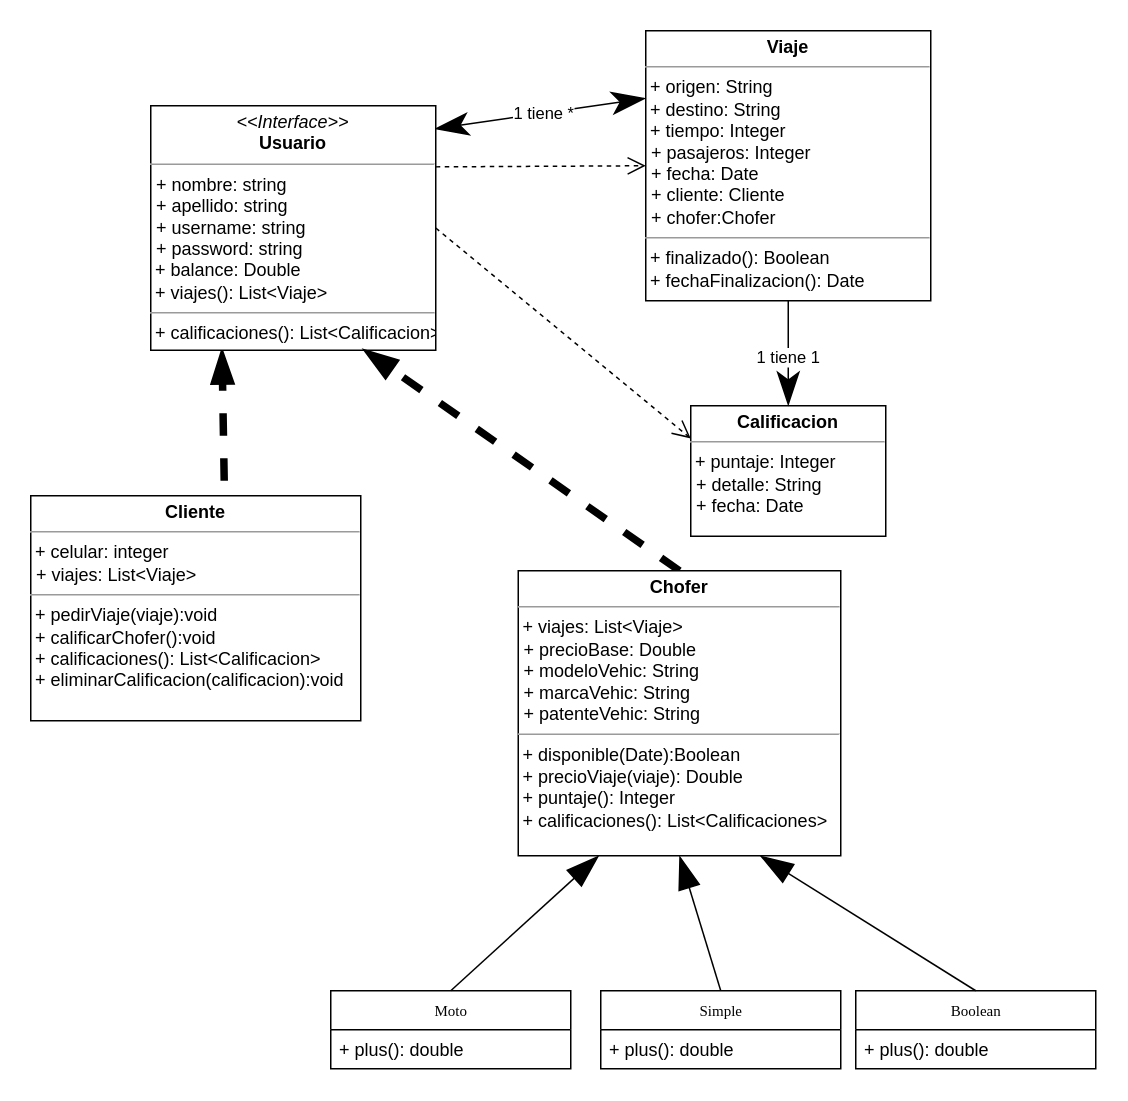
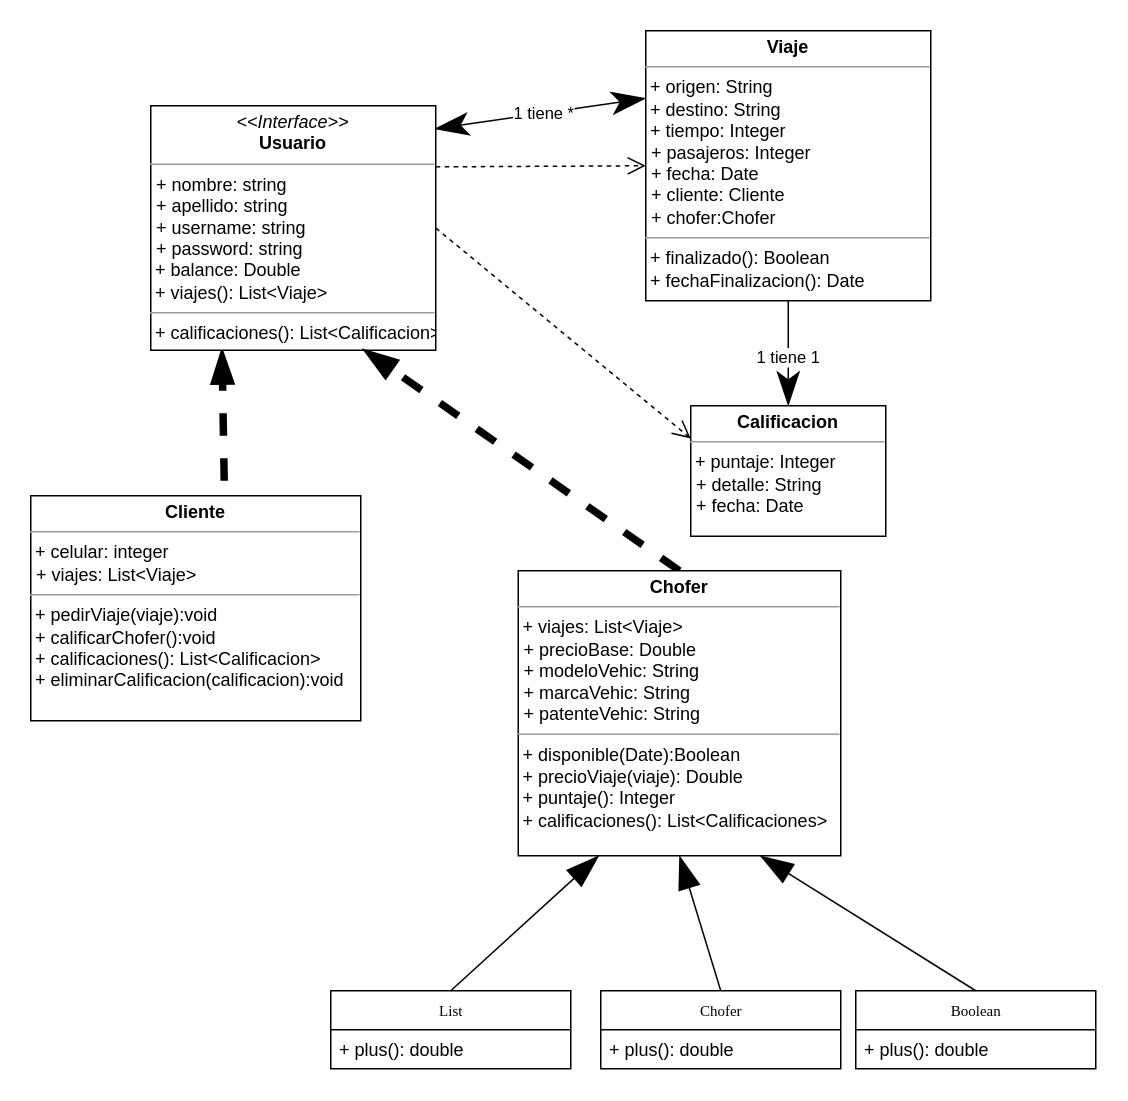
(452, 1010) -> (452, 1010)
(722, 1010) -> (722, 1010)
